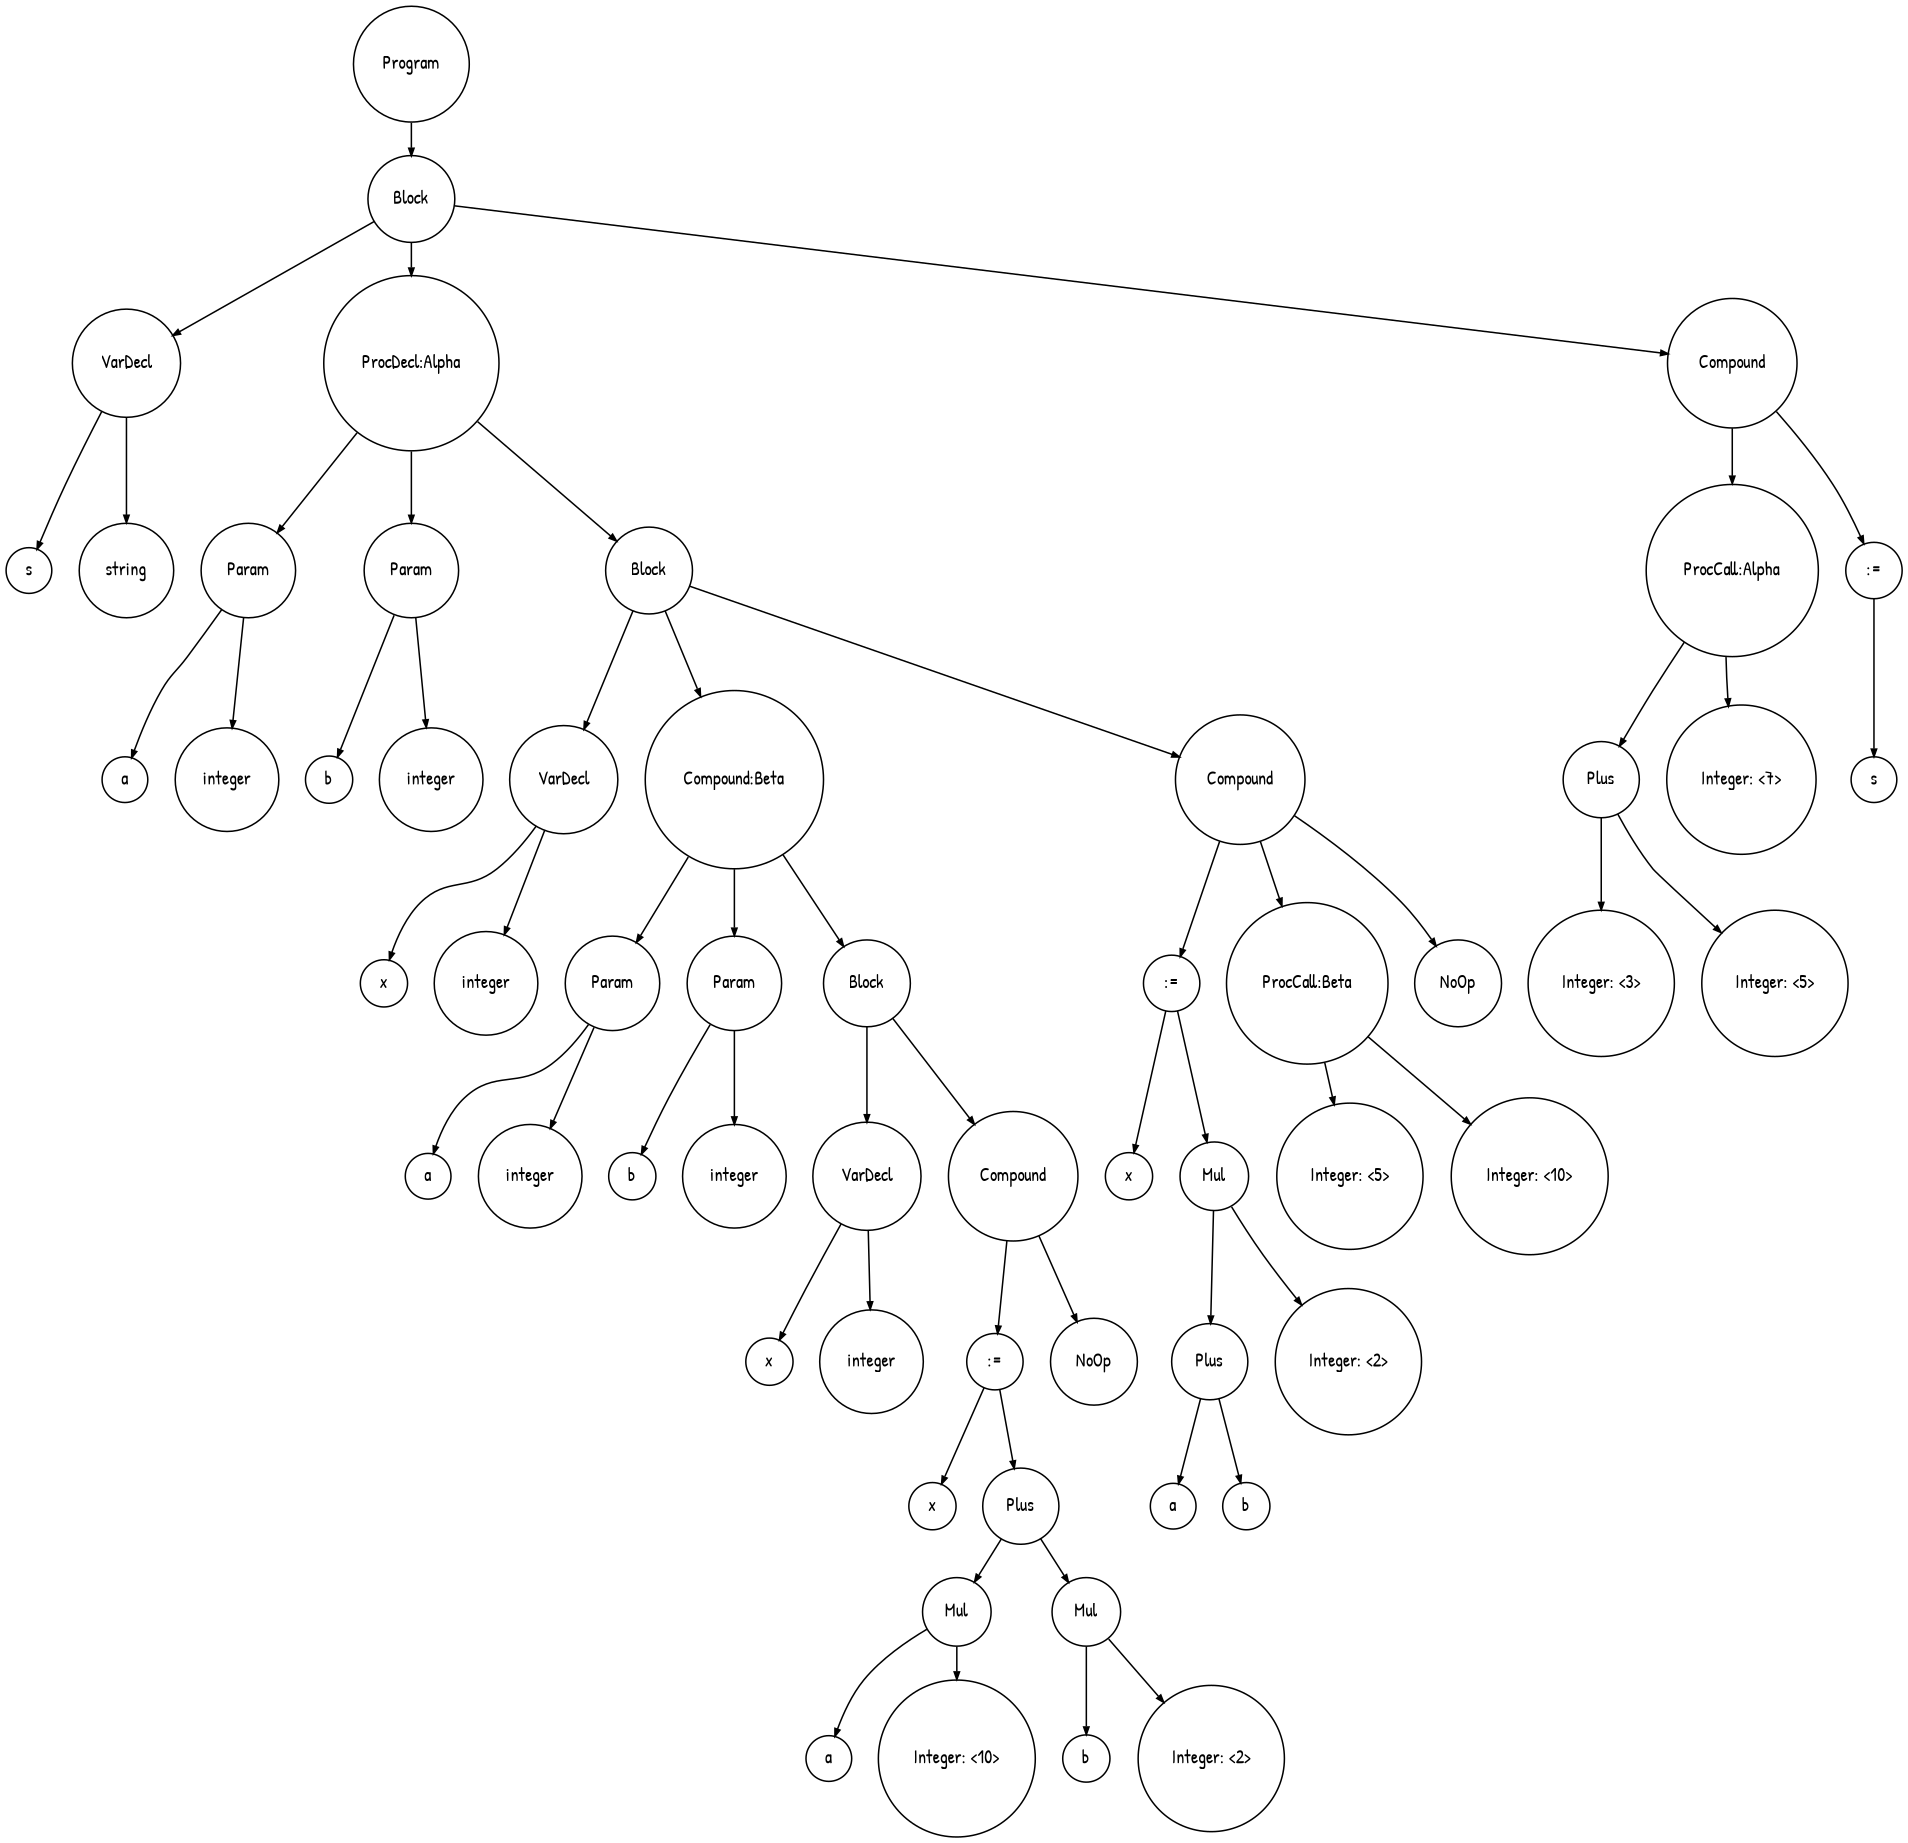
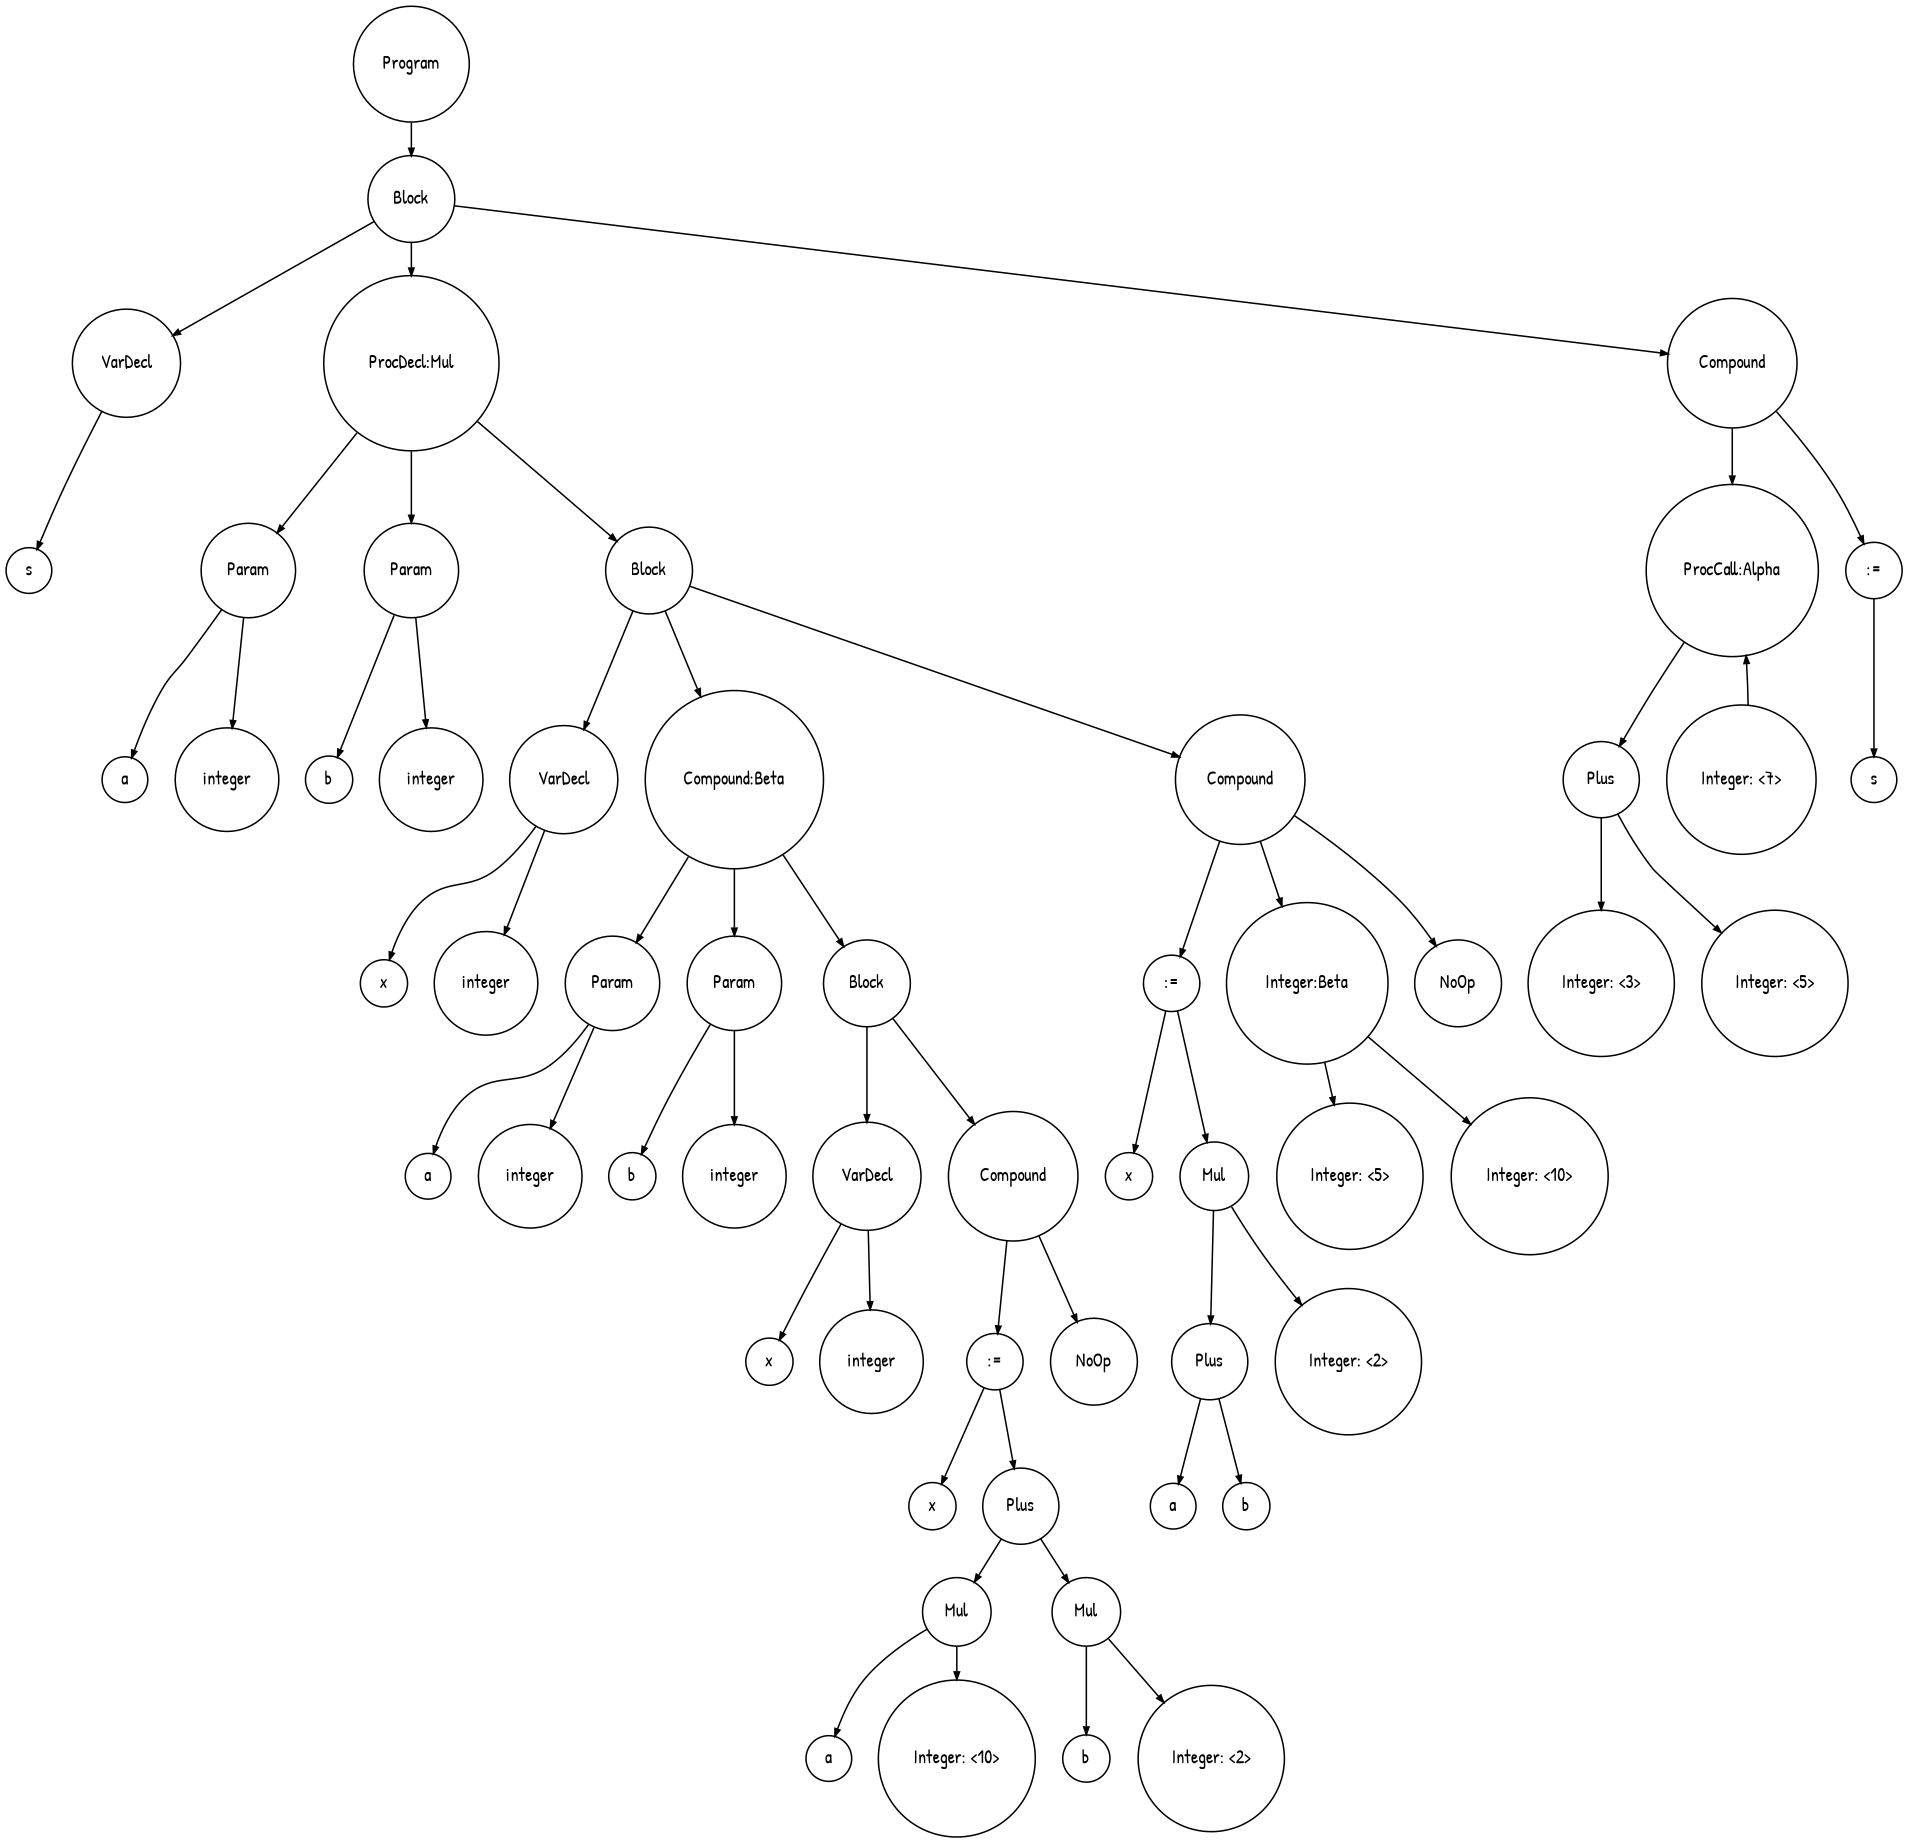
(411, 363) -> (411, 363)
(126, 571) -> none
(1727, 678) -> (1748, 684)
(1307, 983) -> (1307, 983)
